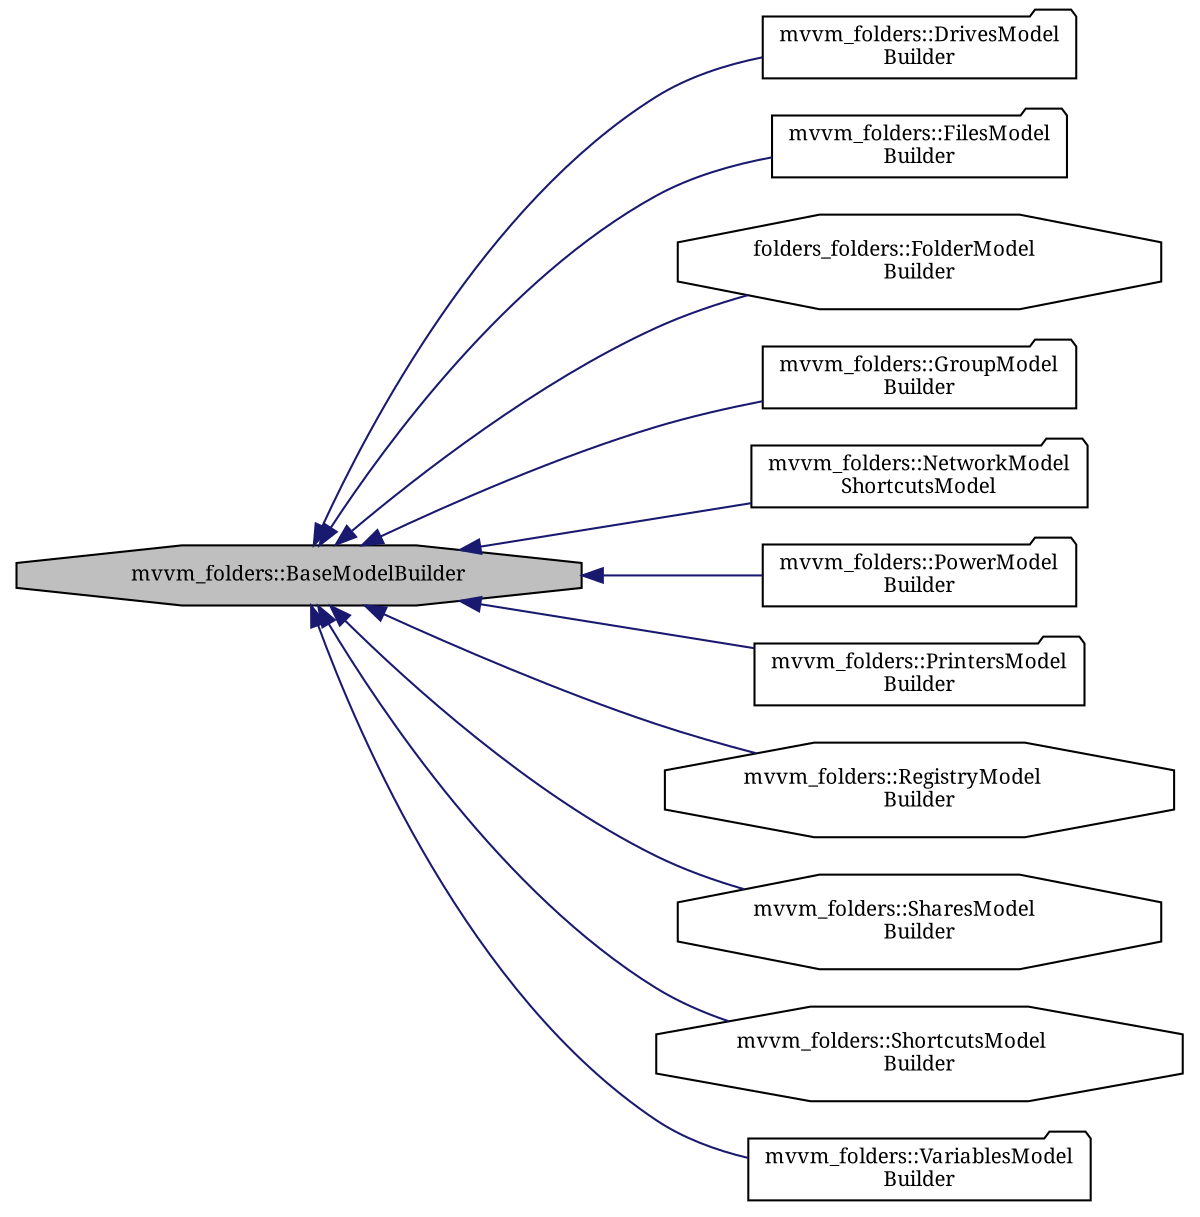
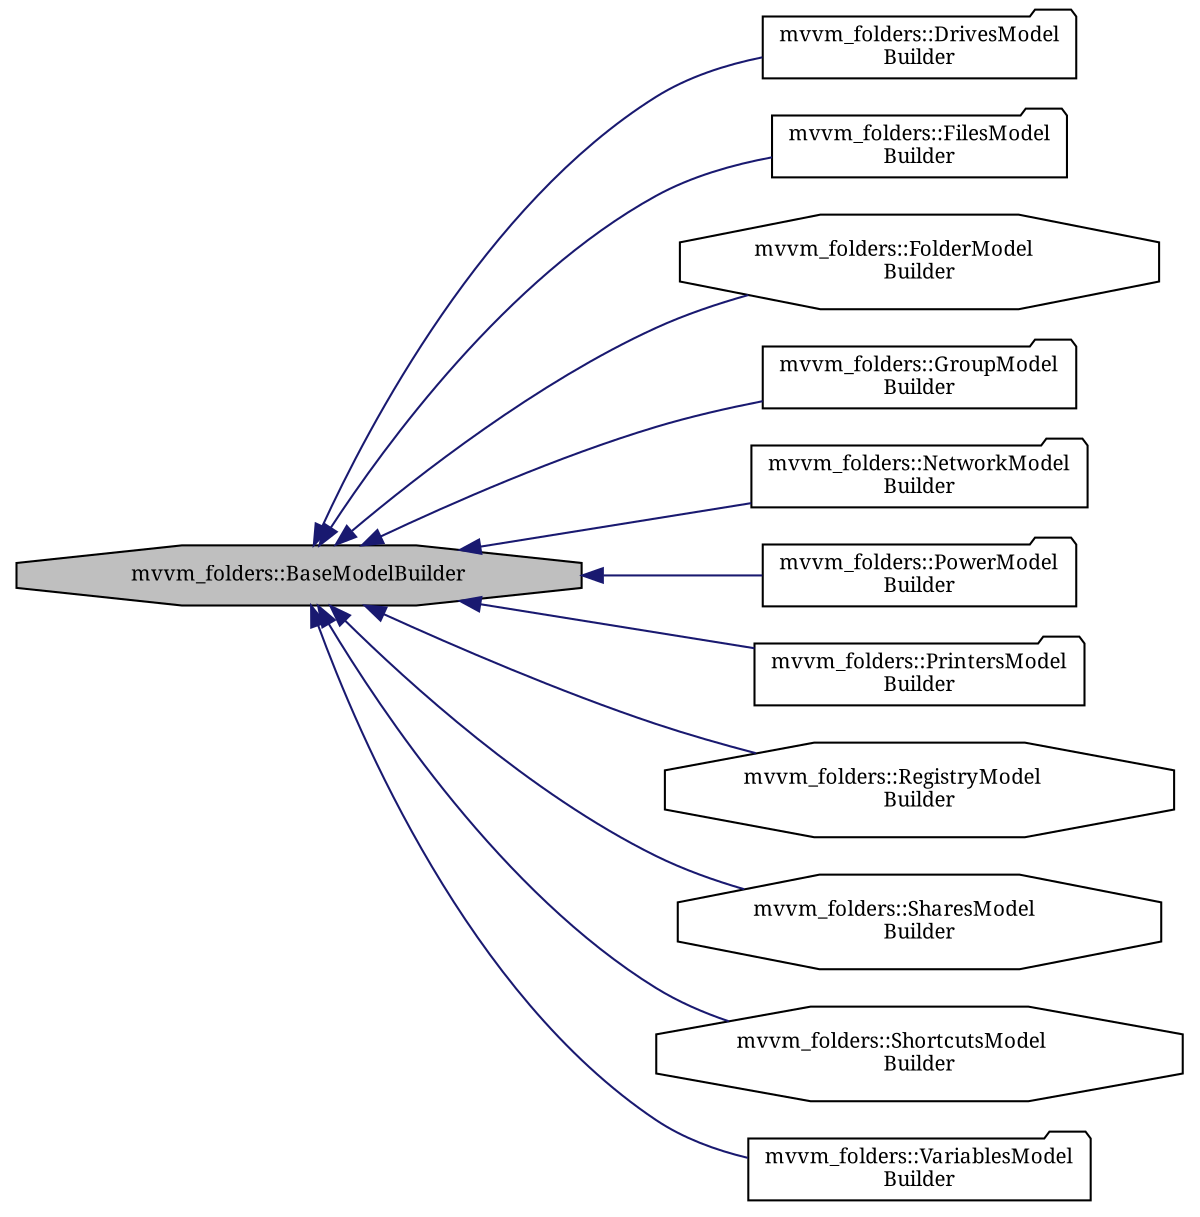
(920, 262) -> (920, 262)
(920, 476) -> (920, 476)
